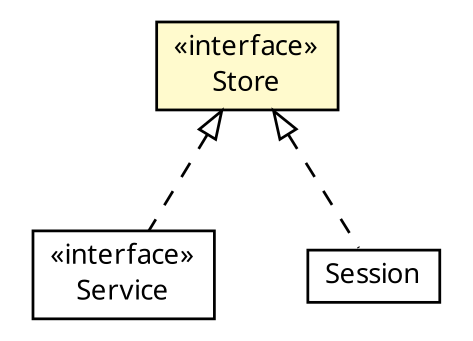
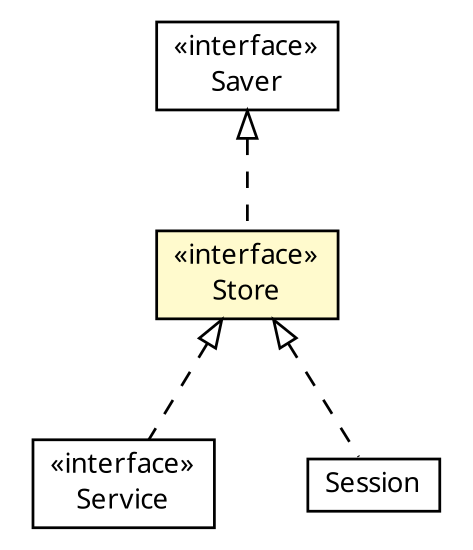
none -> (247, 66)
